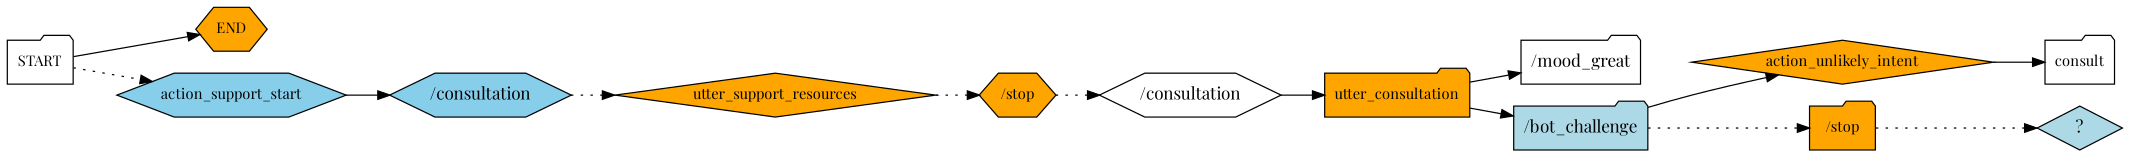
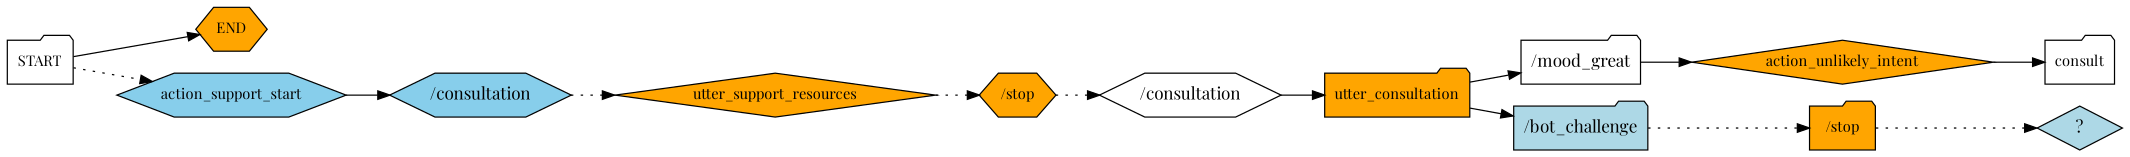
(1707, 91) -> (1660, 62)
